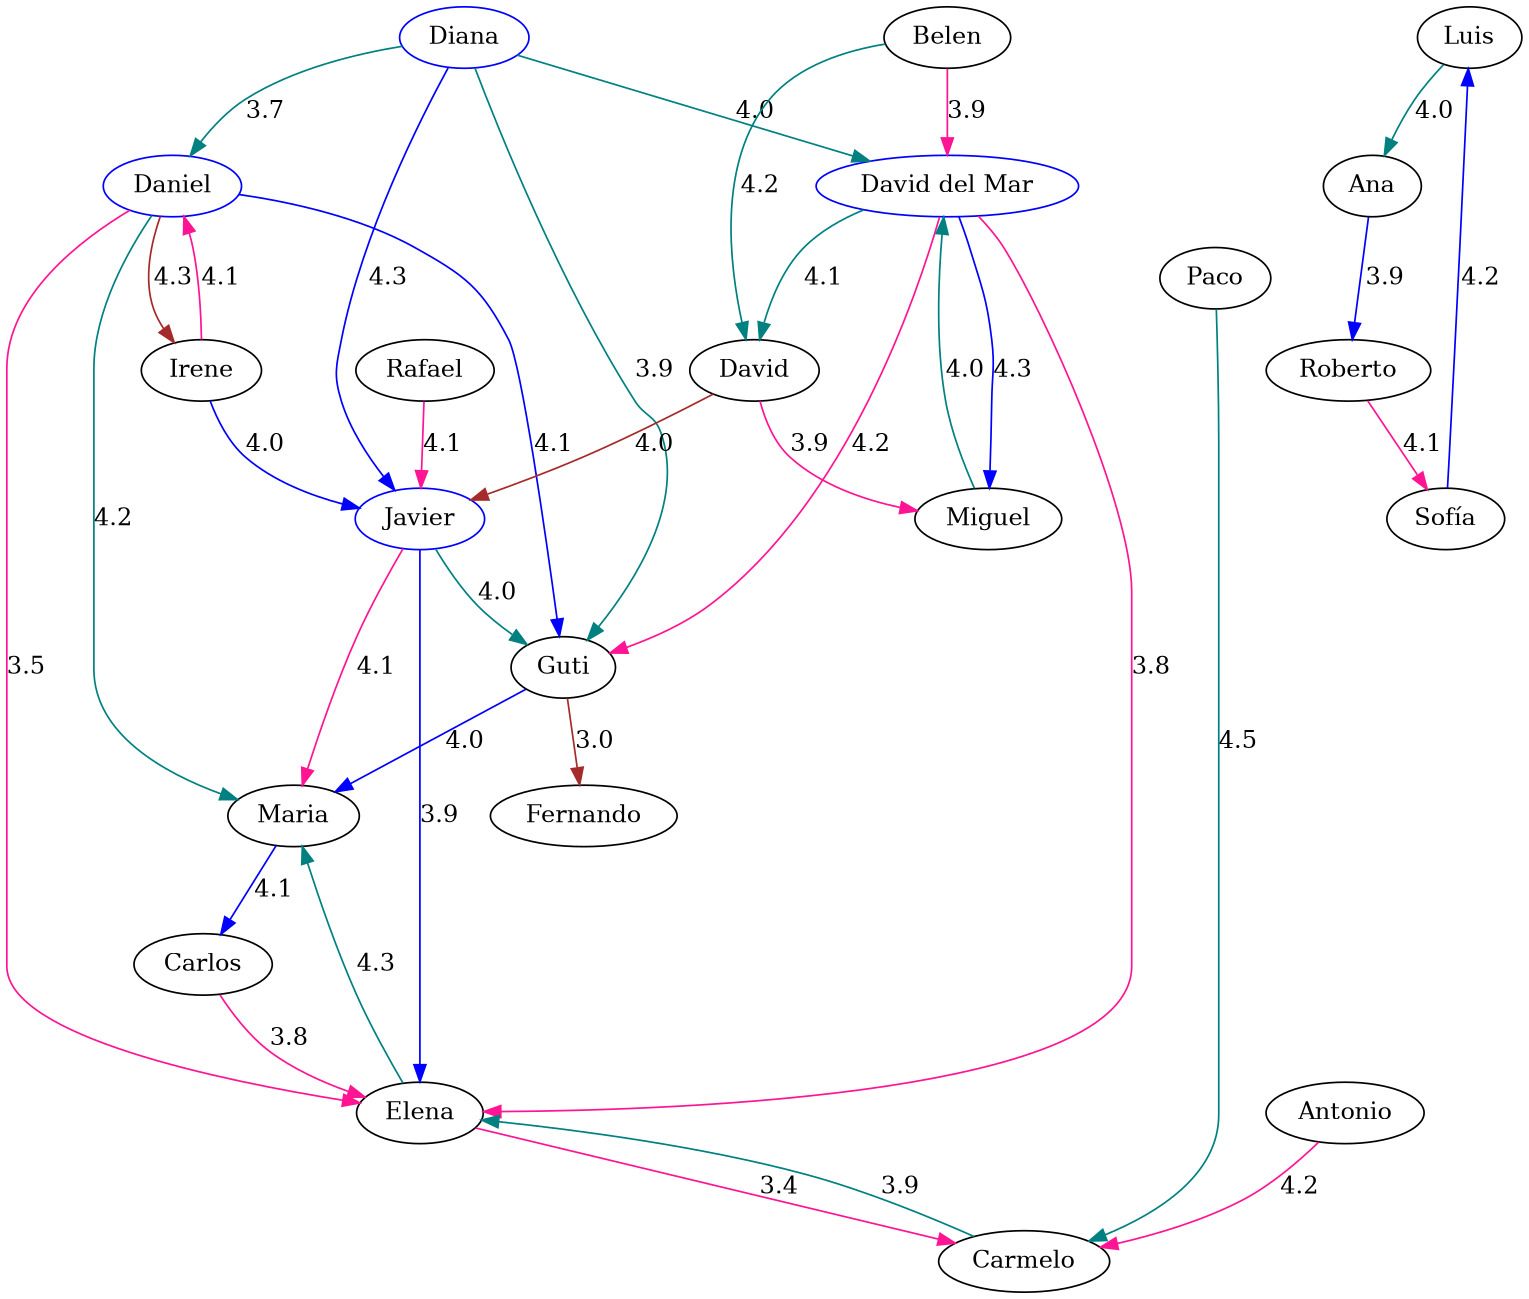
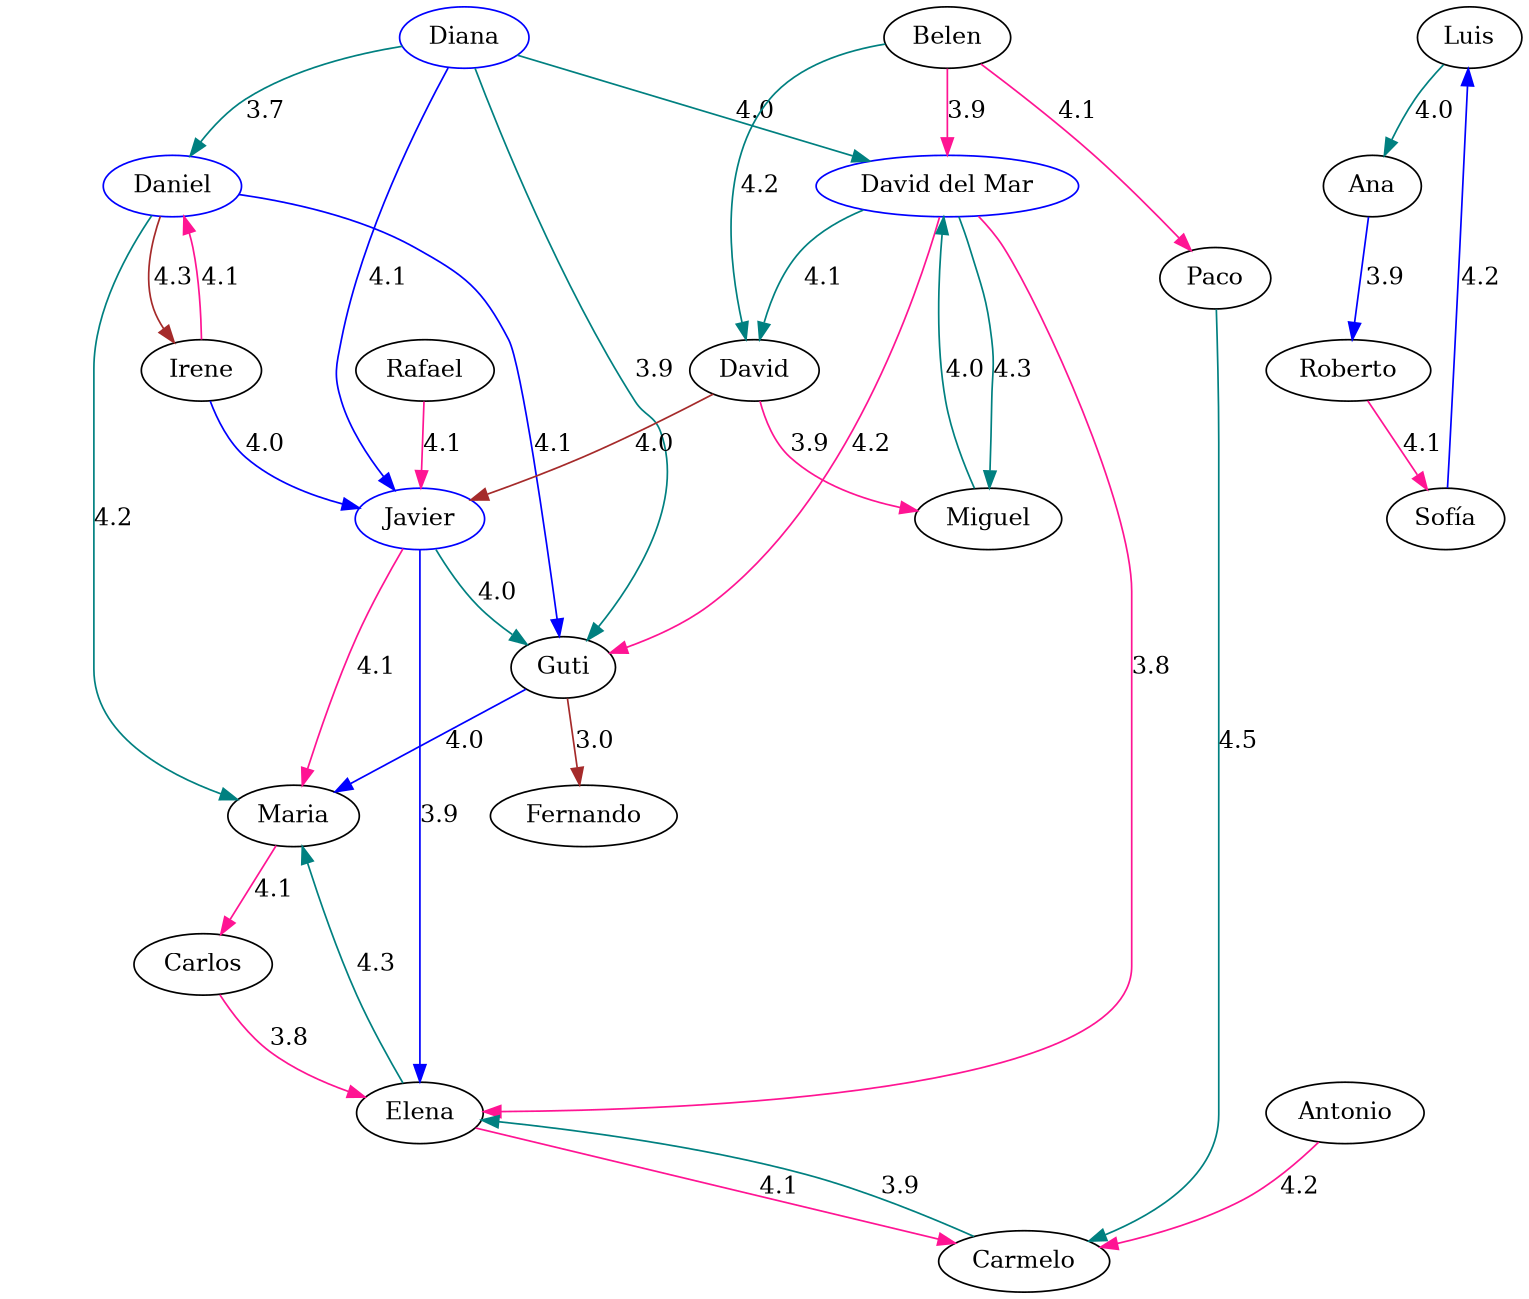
none -> (1084, 146)
(388, 278) -> (388, 278)
(992, 341) -> (992, 341)
(7, 751) -> none
(253, 883) -> (253, 883)
(779, 1187) -> (779, 1187)
